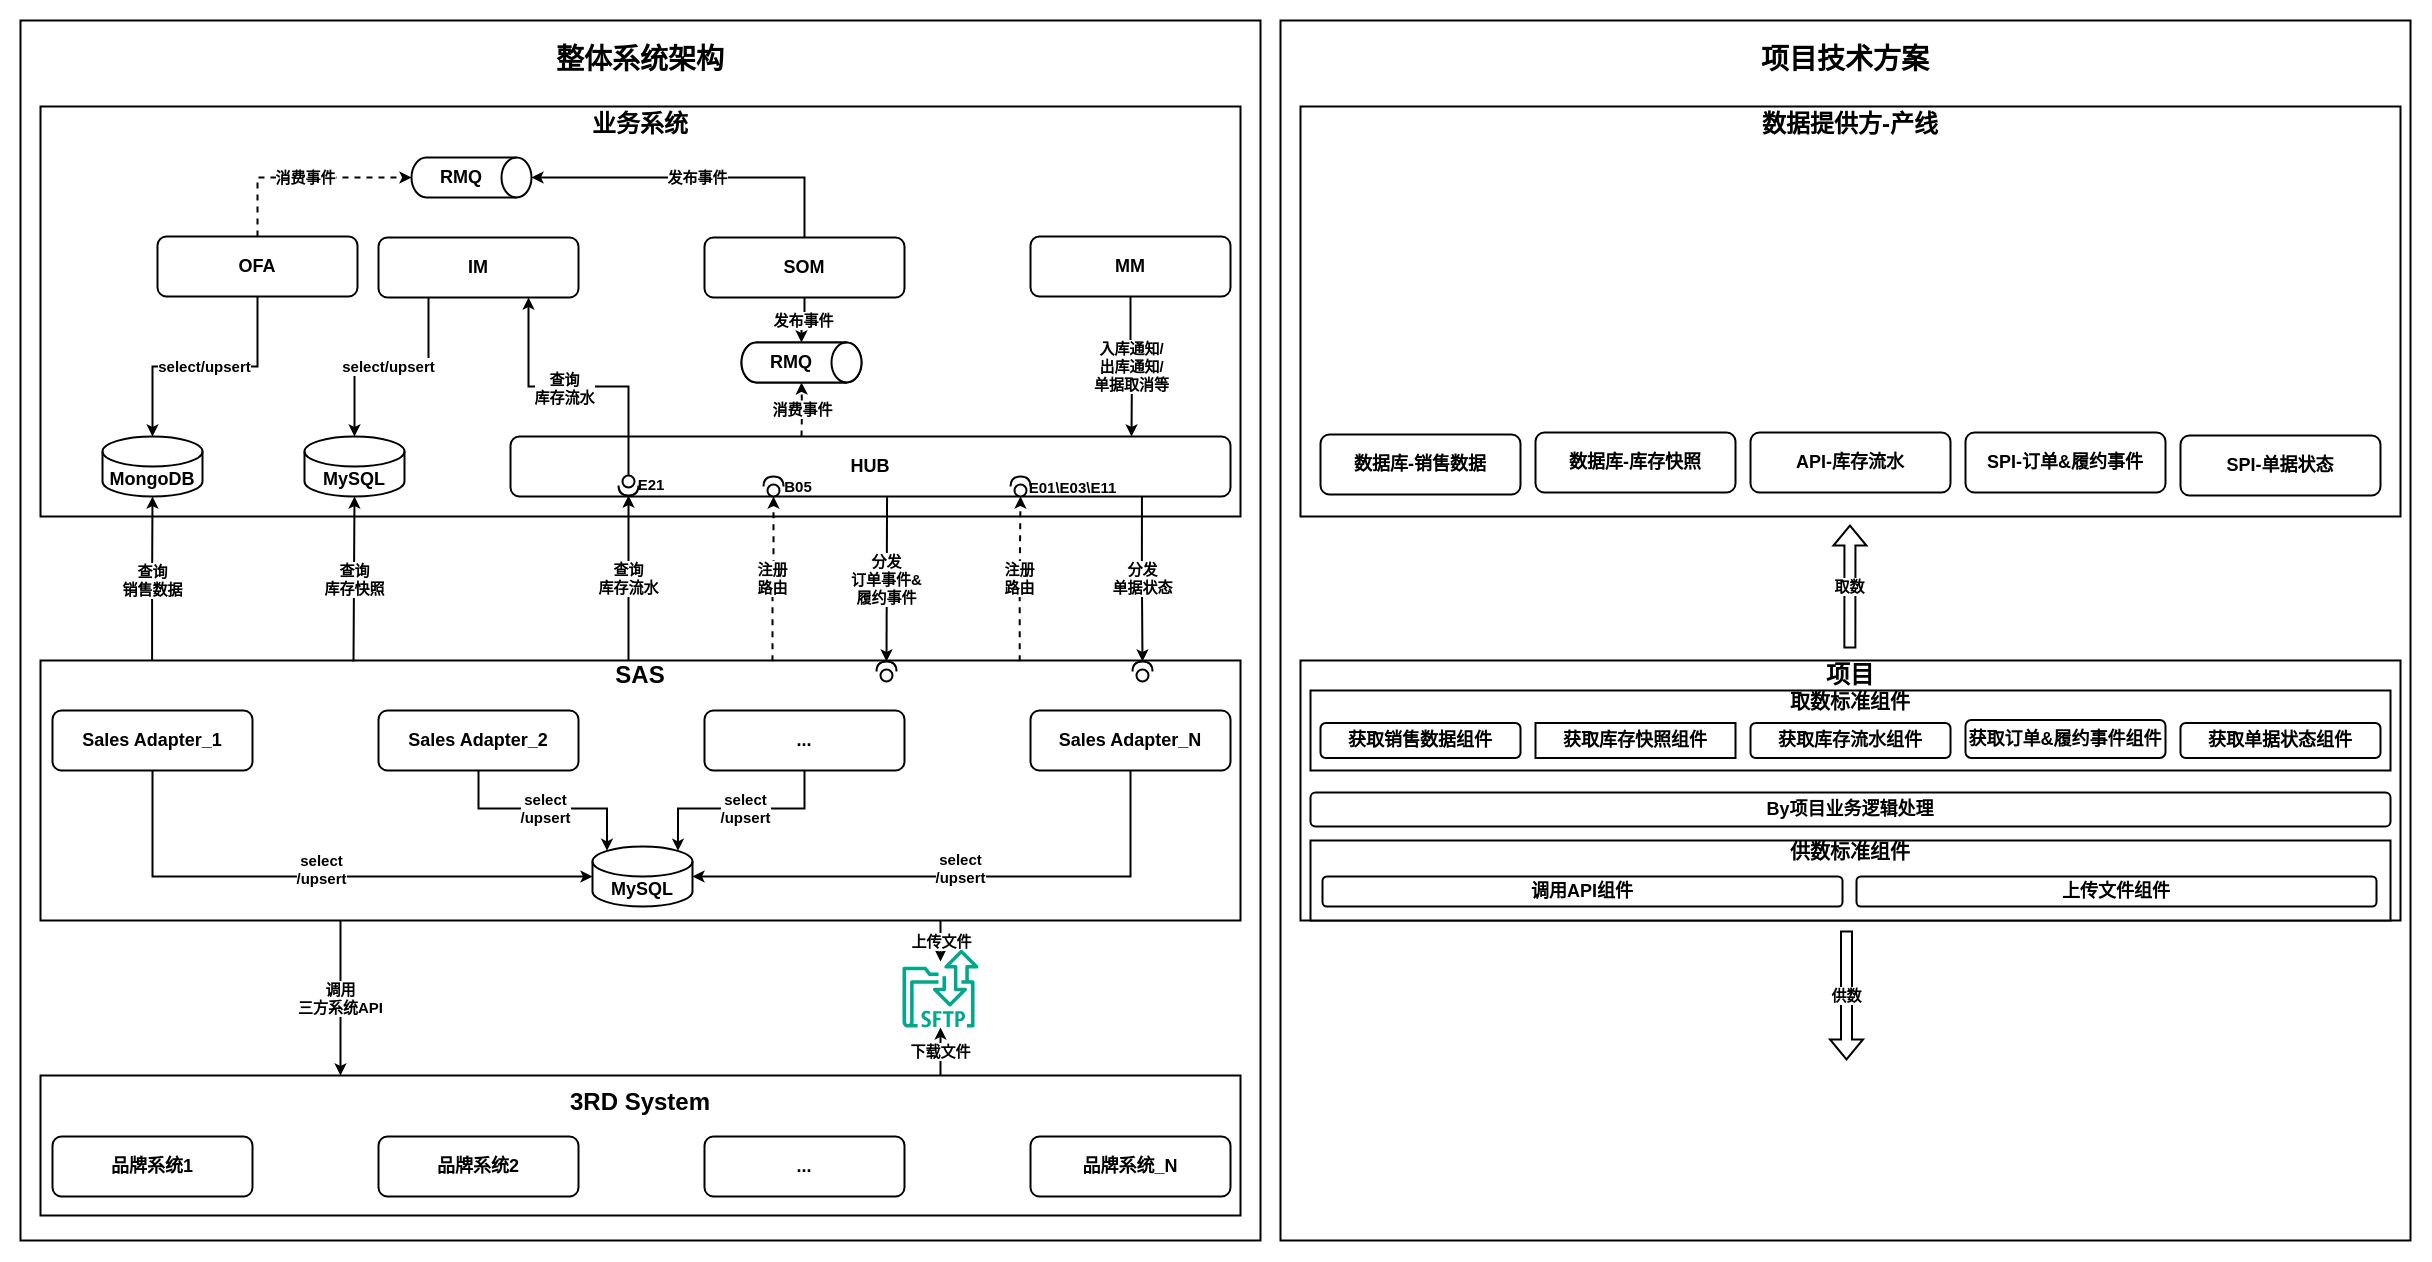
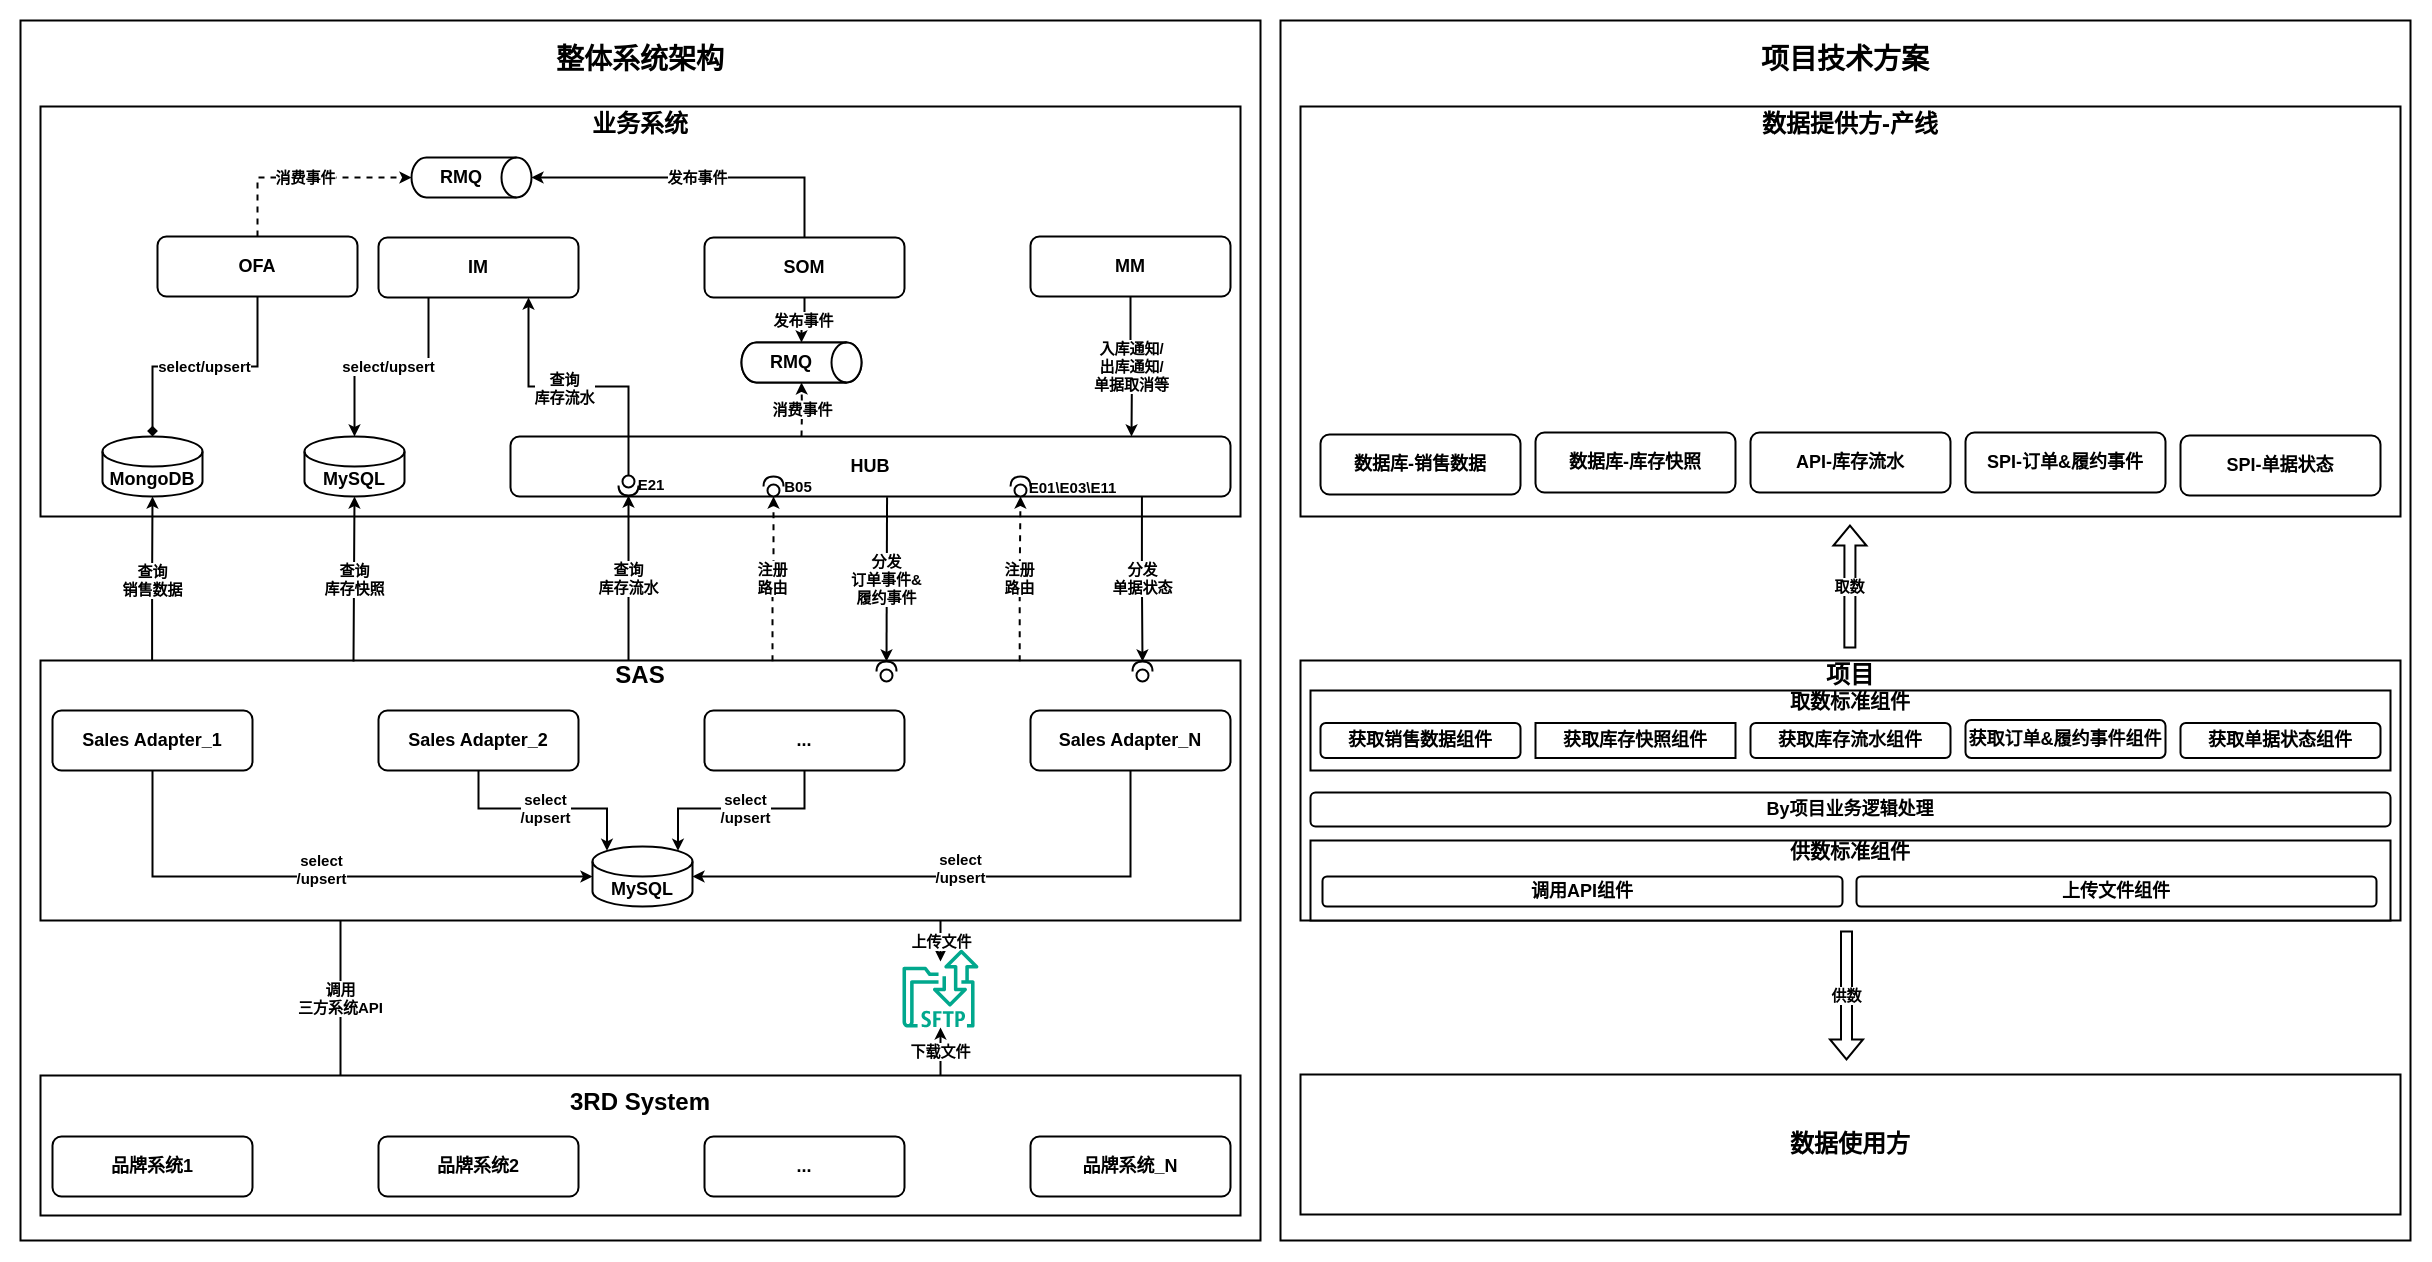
(153, 426) -> (153, 425)
(341, 1065) -> (341, 1068)
none -> (1851, 1145)
